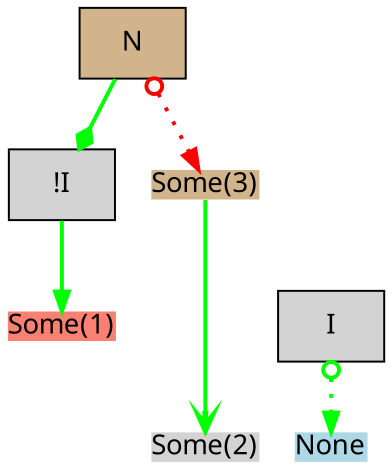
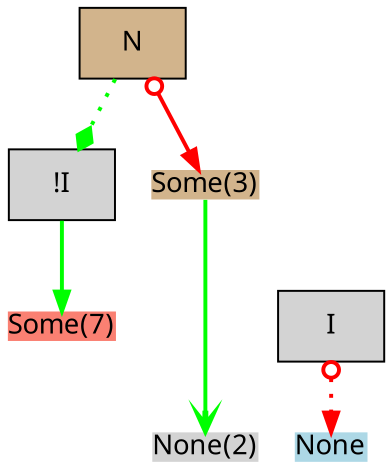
(103, 104) -> (103, 104)
(174, 123) -> (174, 123)
(62, 326) -> (62, 326)
(331, 395) -> (331, 395)
(205, 447) -> (205, 447)
